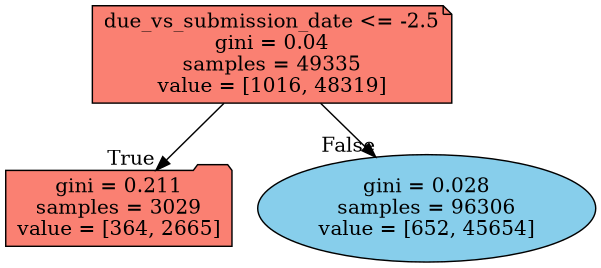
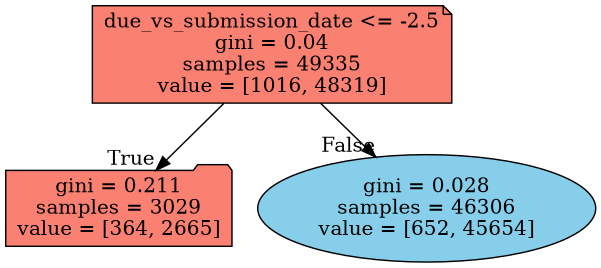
(427, 208) -> (427, 208)
